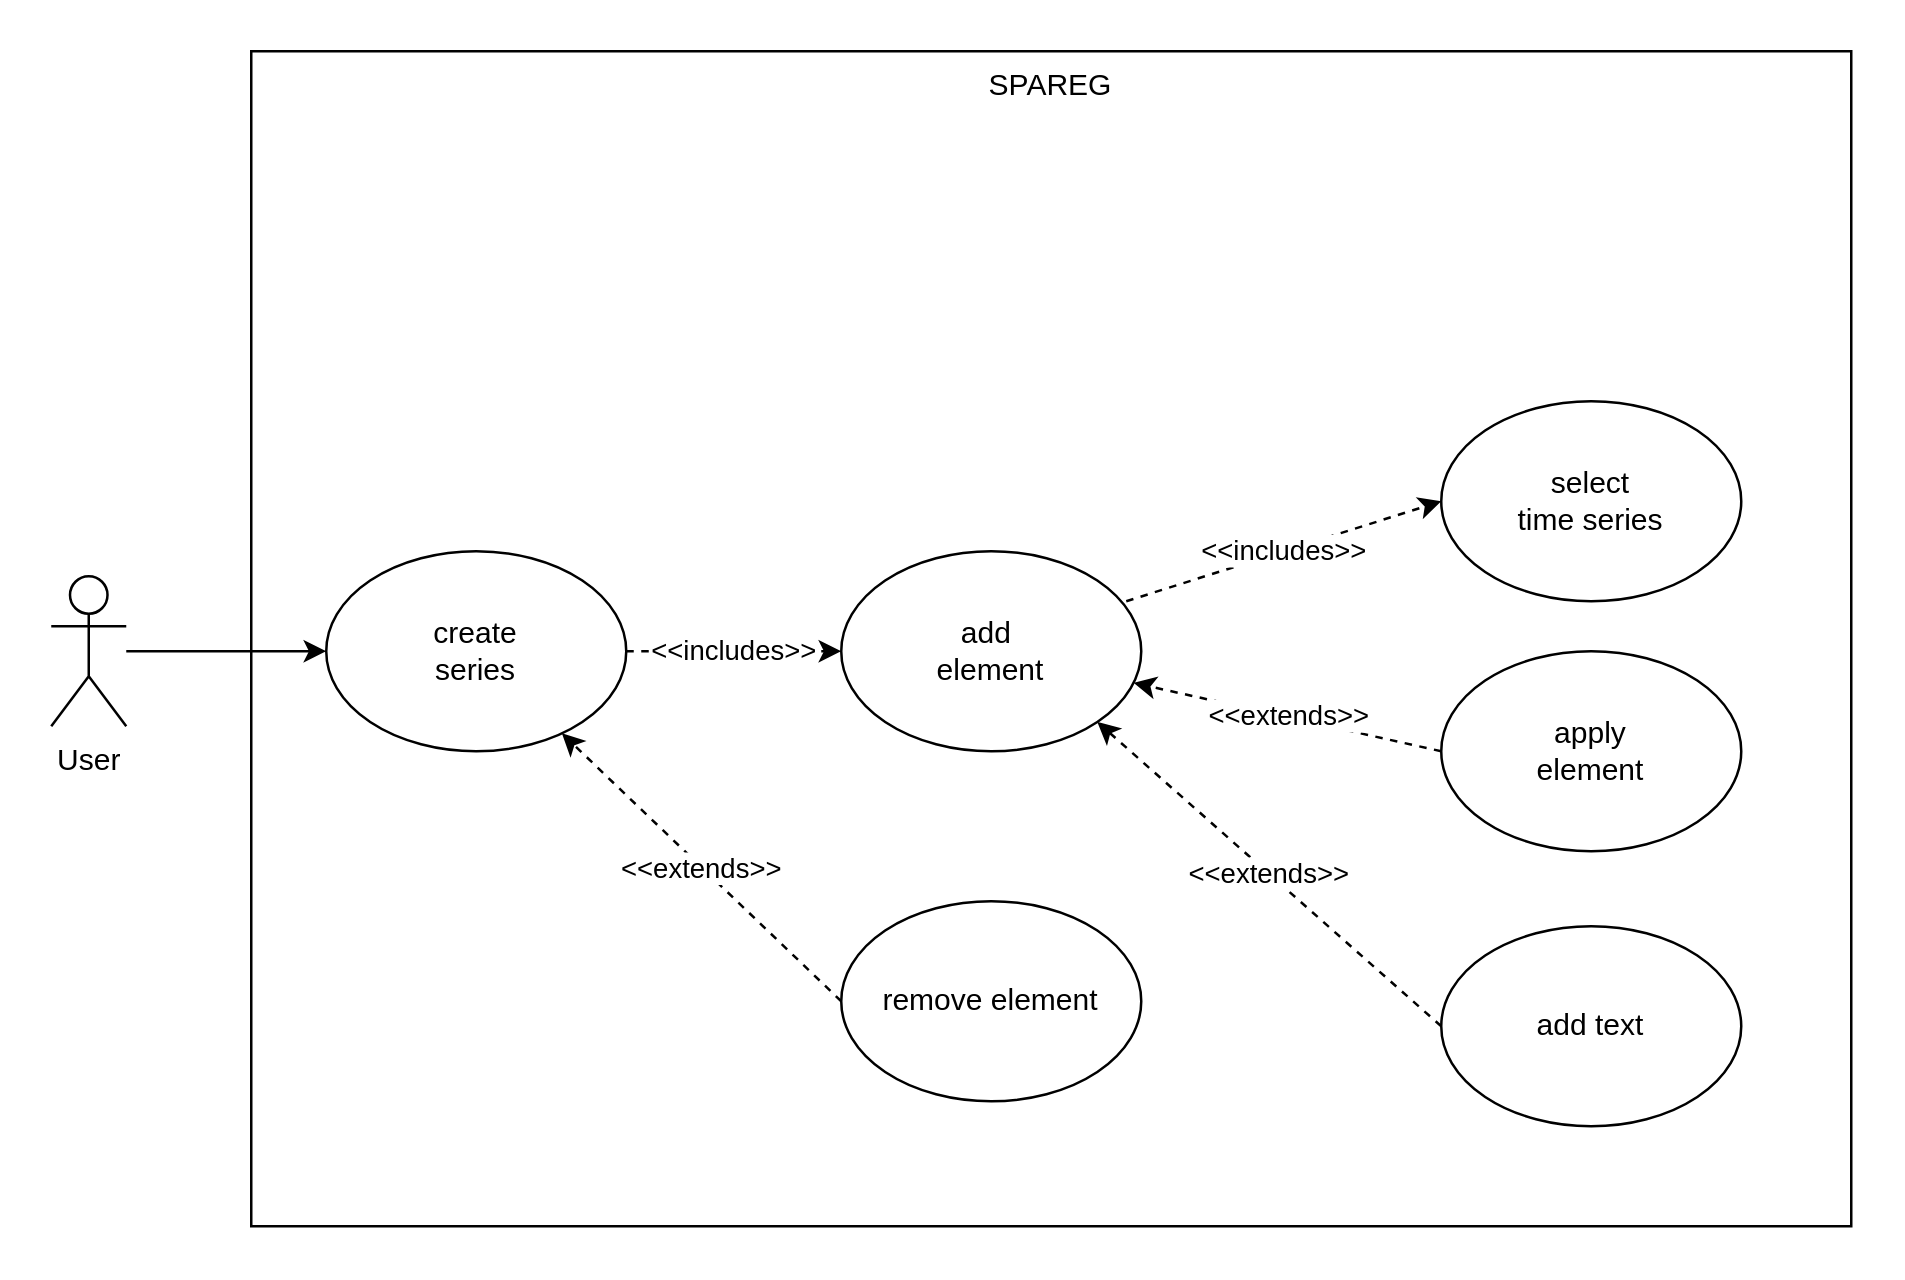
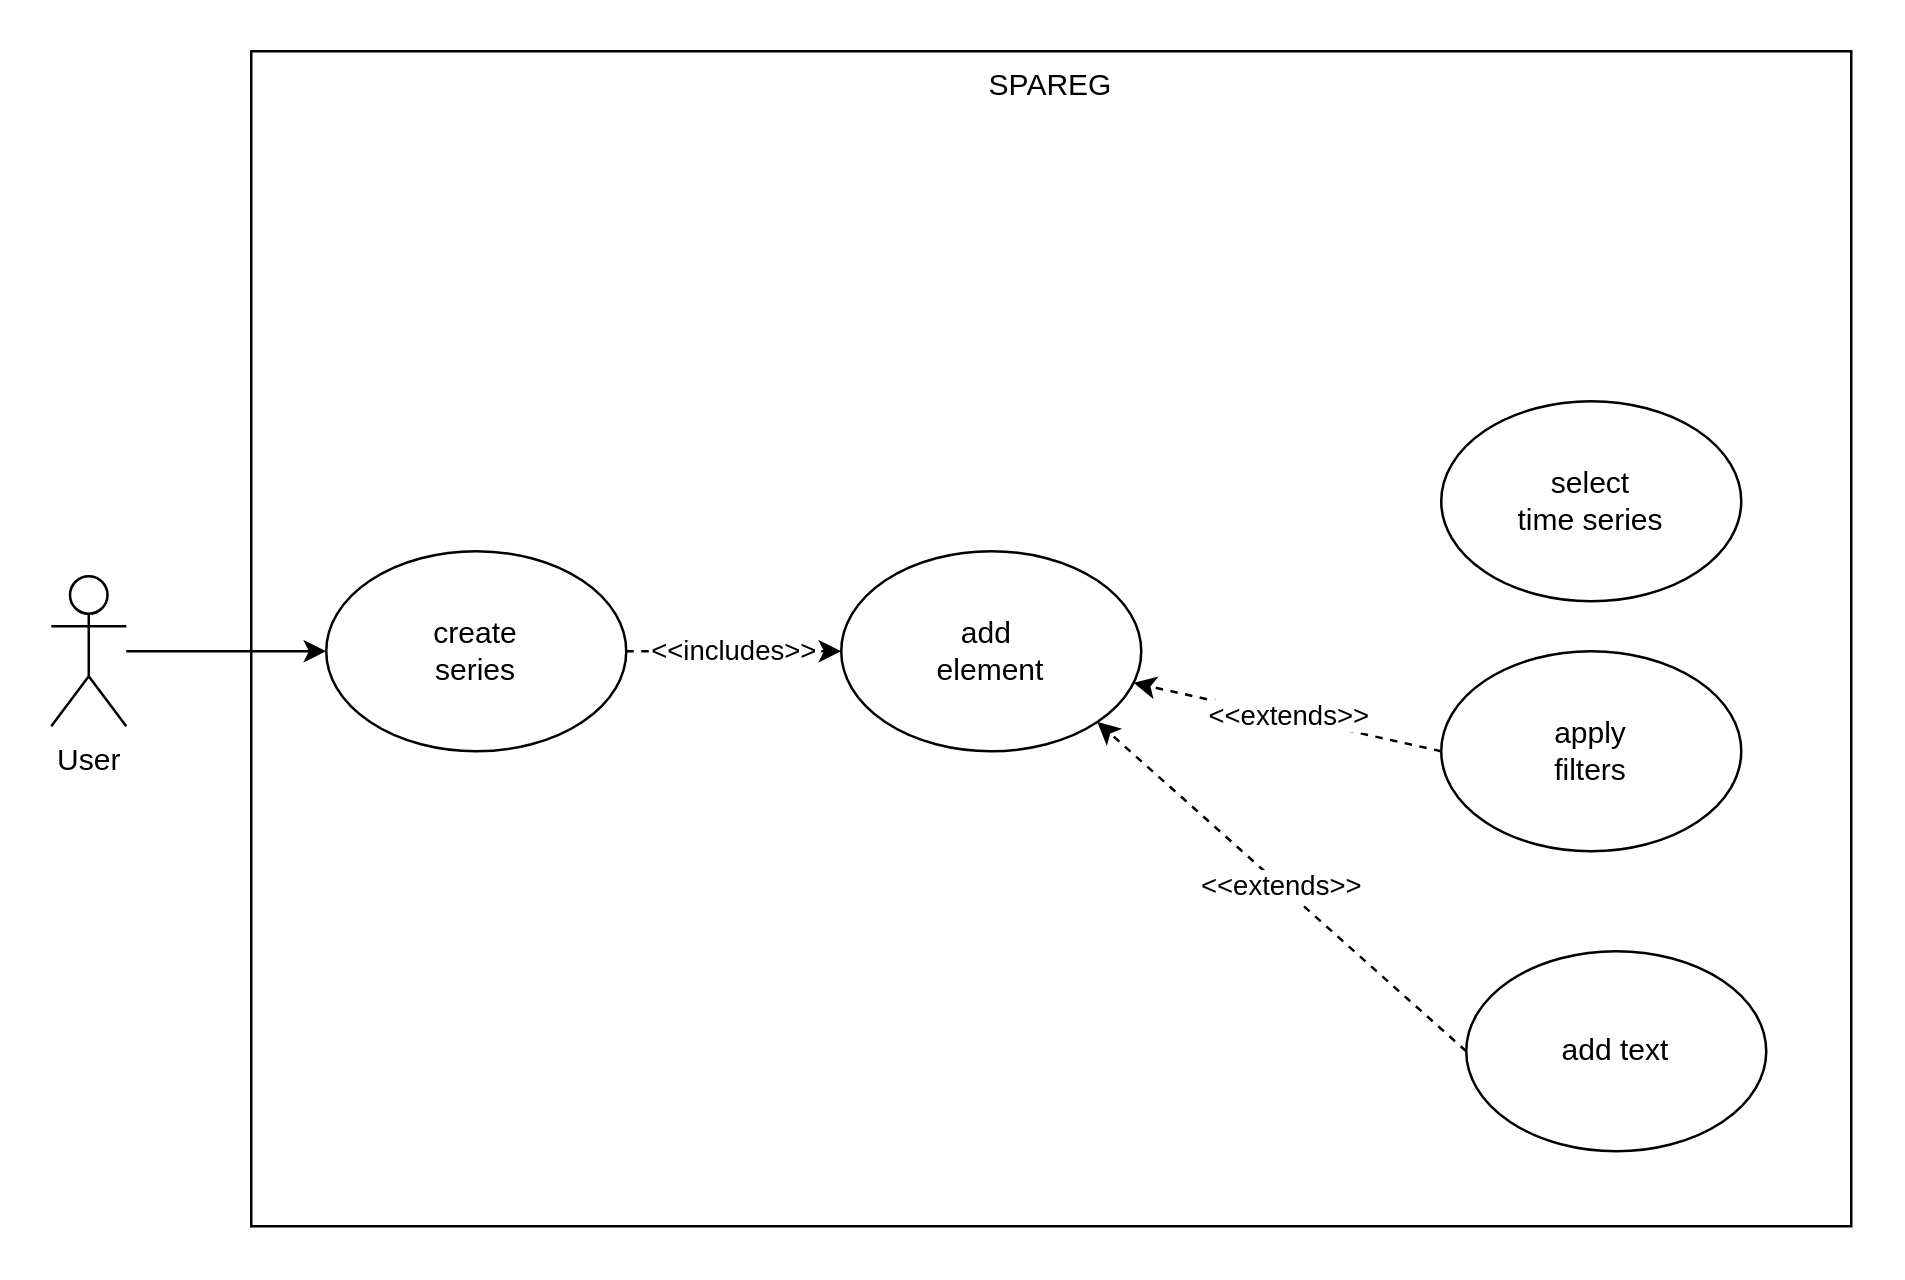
(1181, 584) -> none
(1591, 751) -> (1591, 751)
(769, 932) -> none
(991, 1001) -> none
(1591, 1026) -> (1616, 1051)
